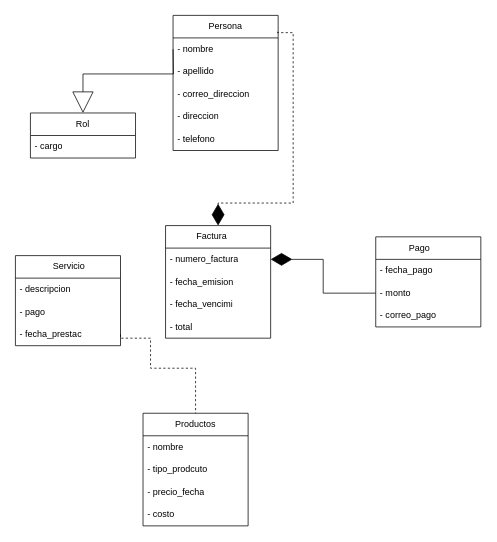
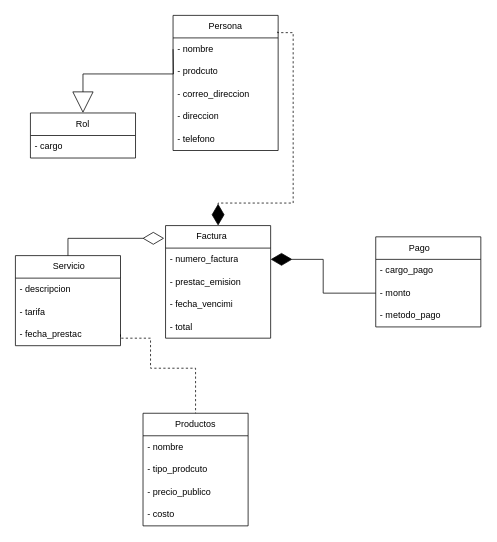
(198, 72) -> (201, 72)
none -> (97, 238)
(409, 270) -> (409, 270)
(204, 282) -> (209, 282)
(34, 312) -> (38, 312)
(411, 315) -> (411, 315)
(180, 492) -> (183, 492)
